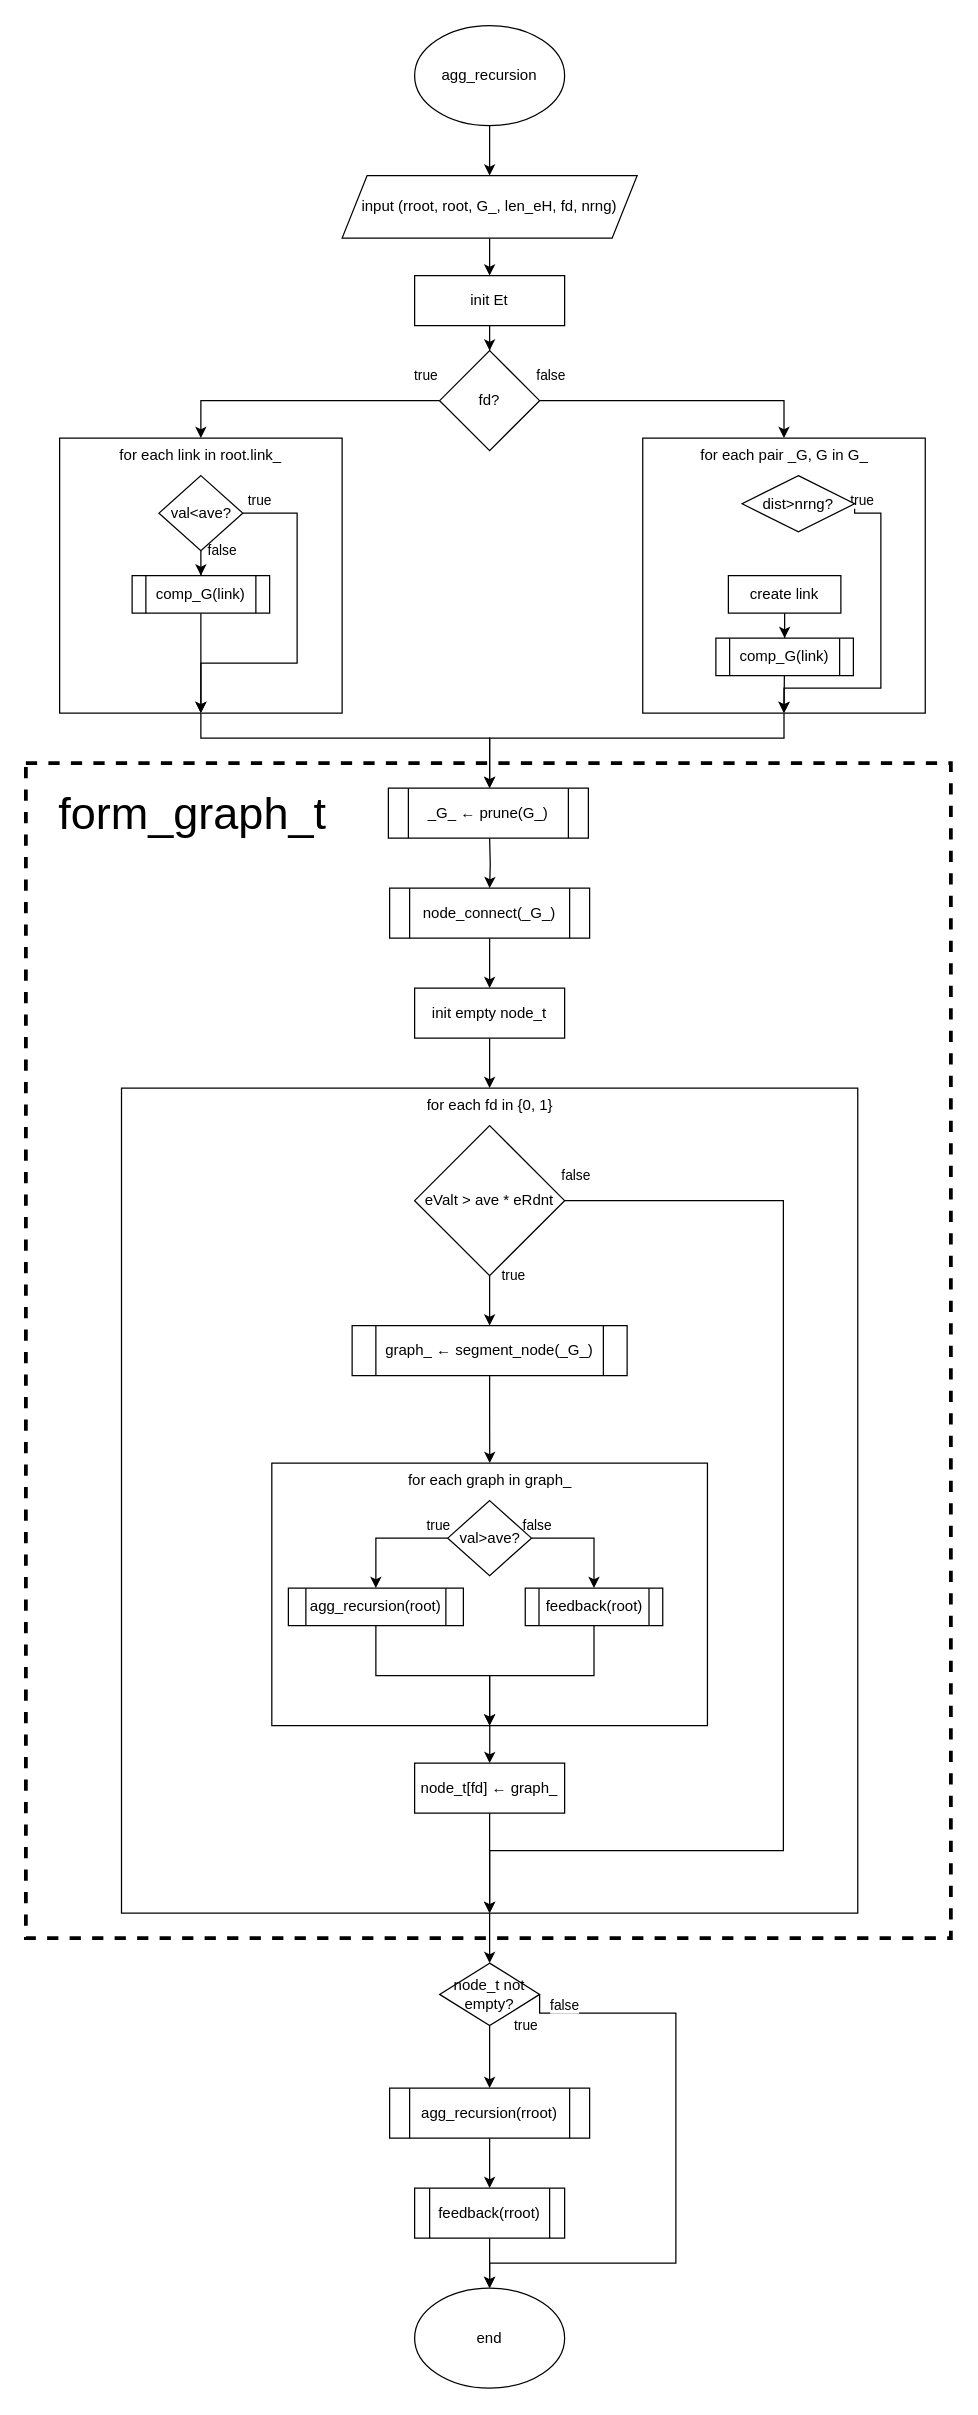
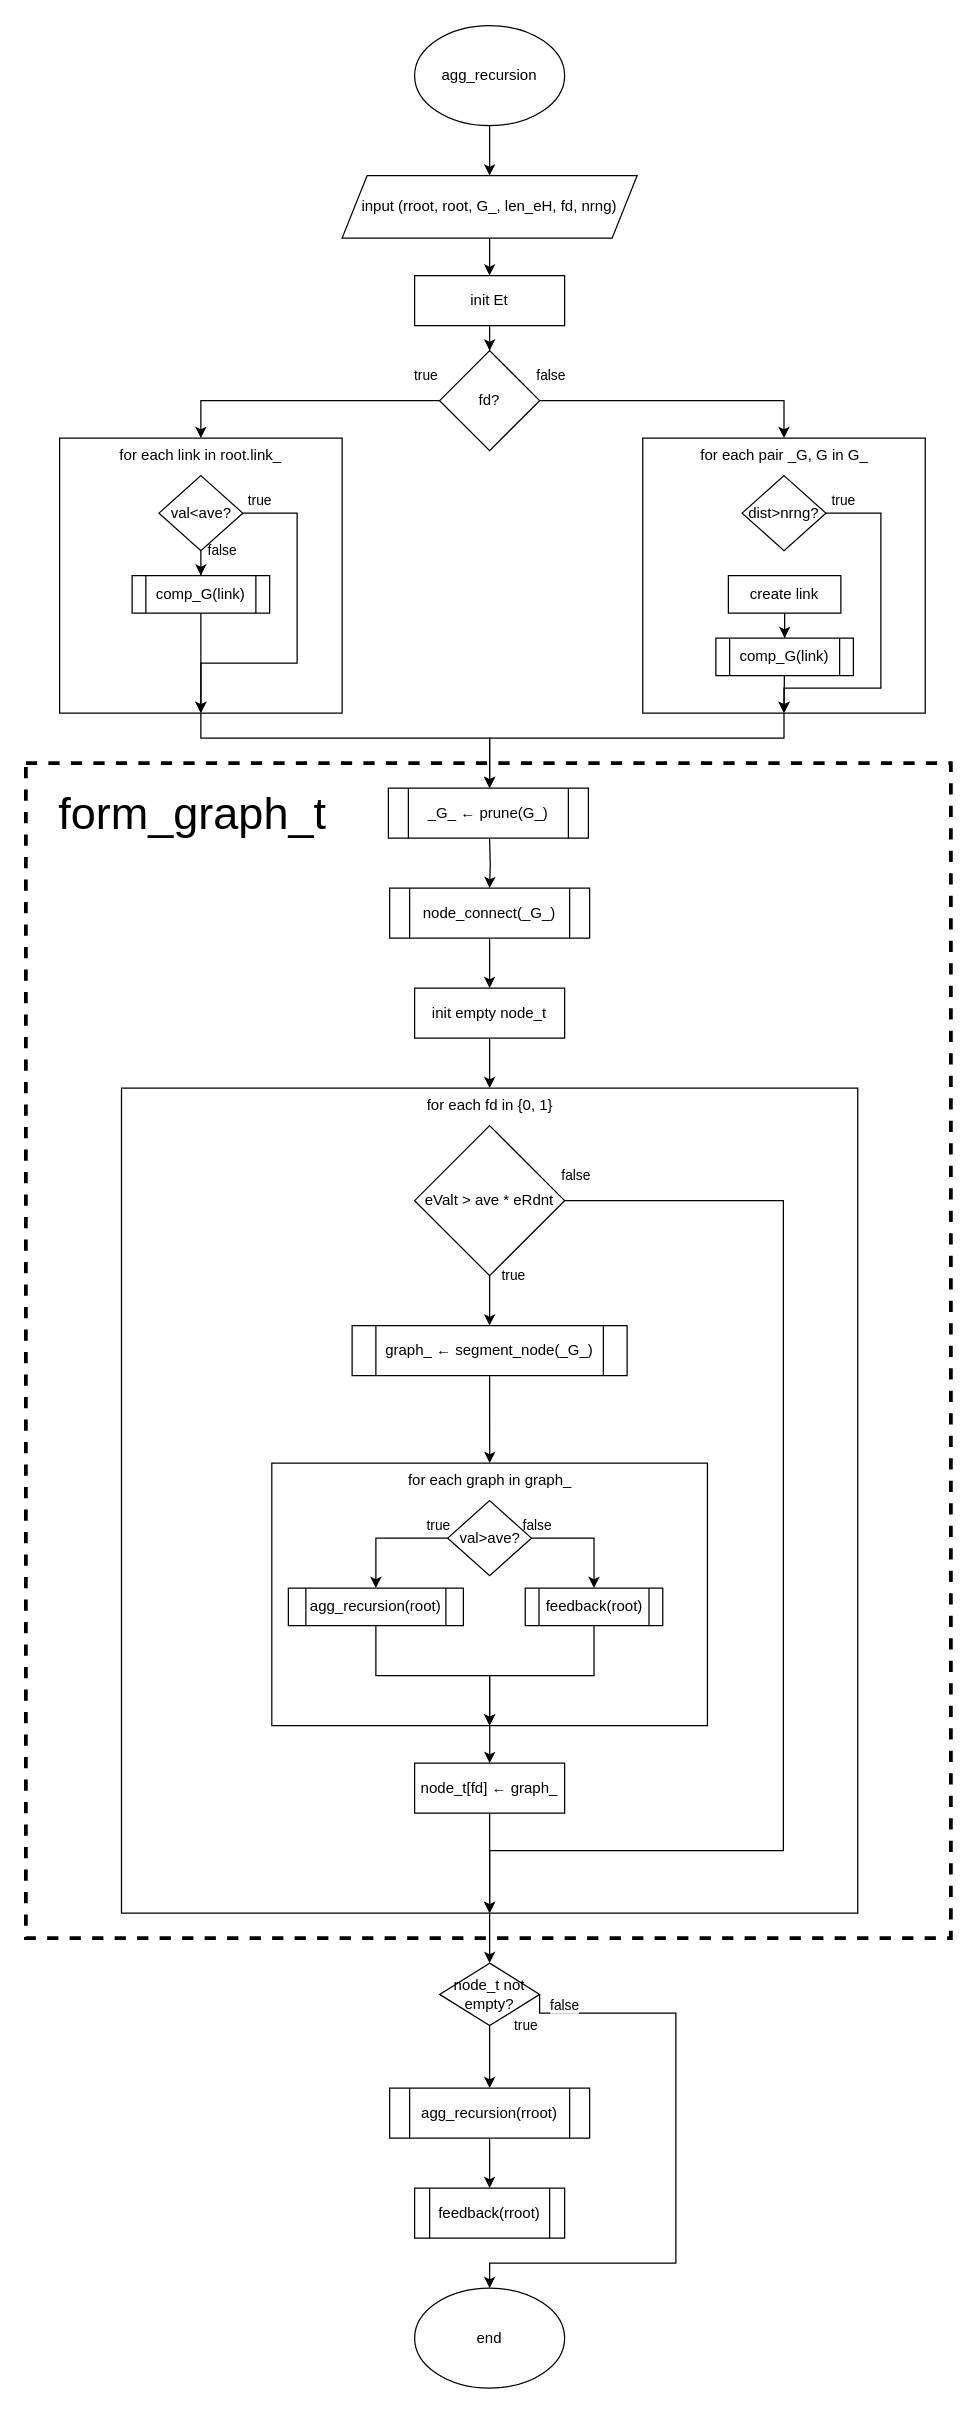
(798, 504) -> (784, 513)
(489, 2249) -> none
